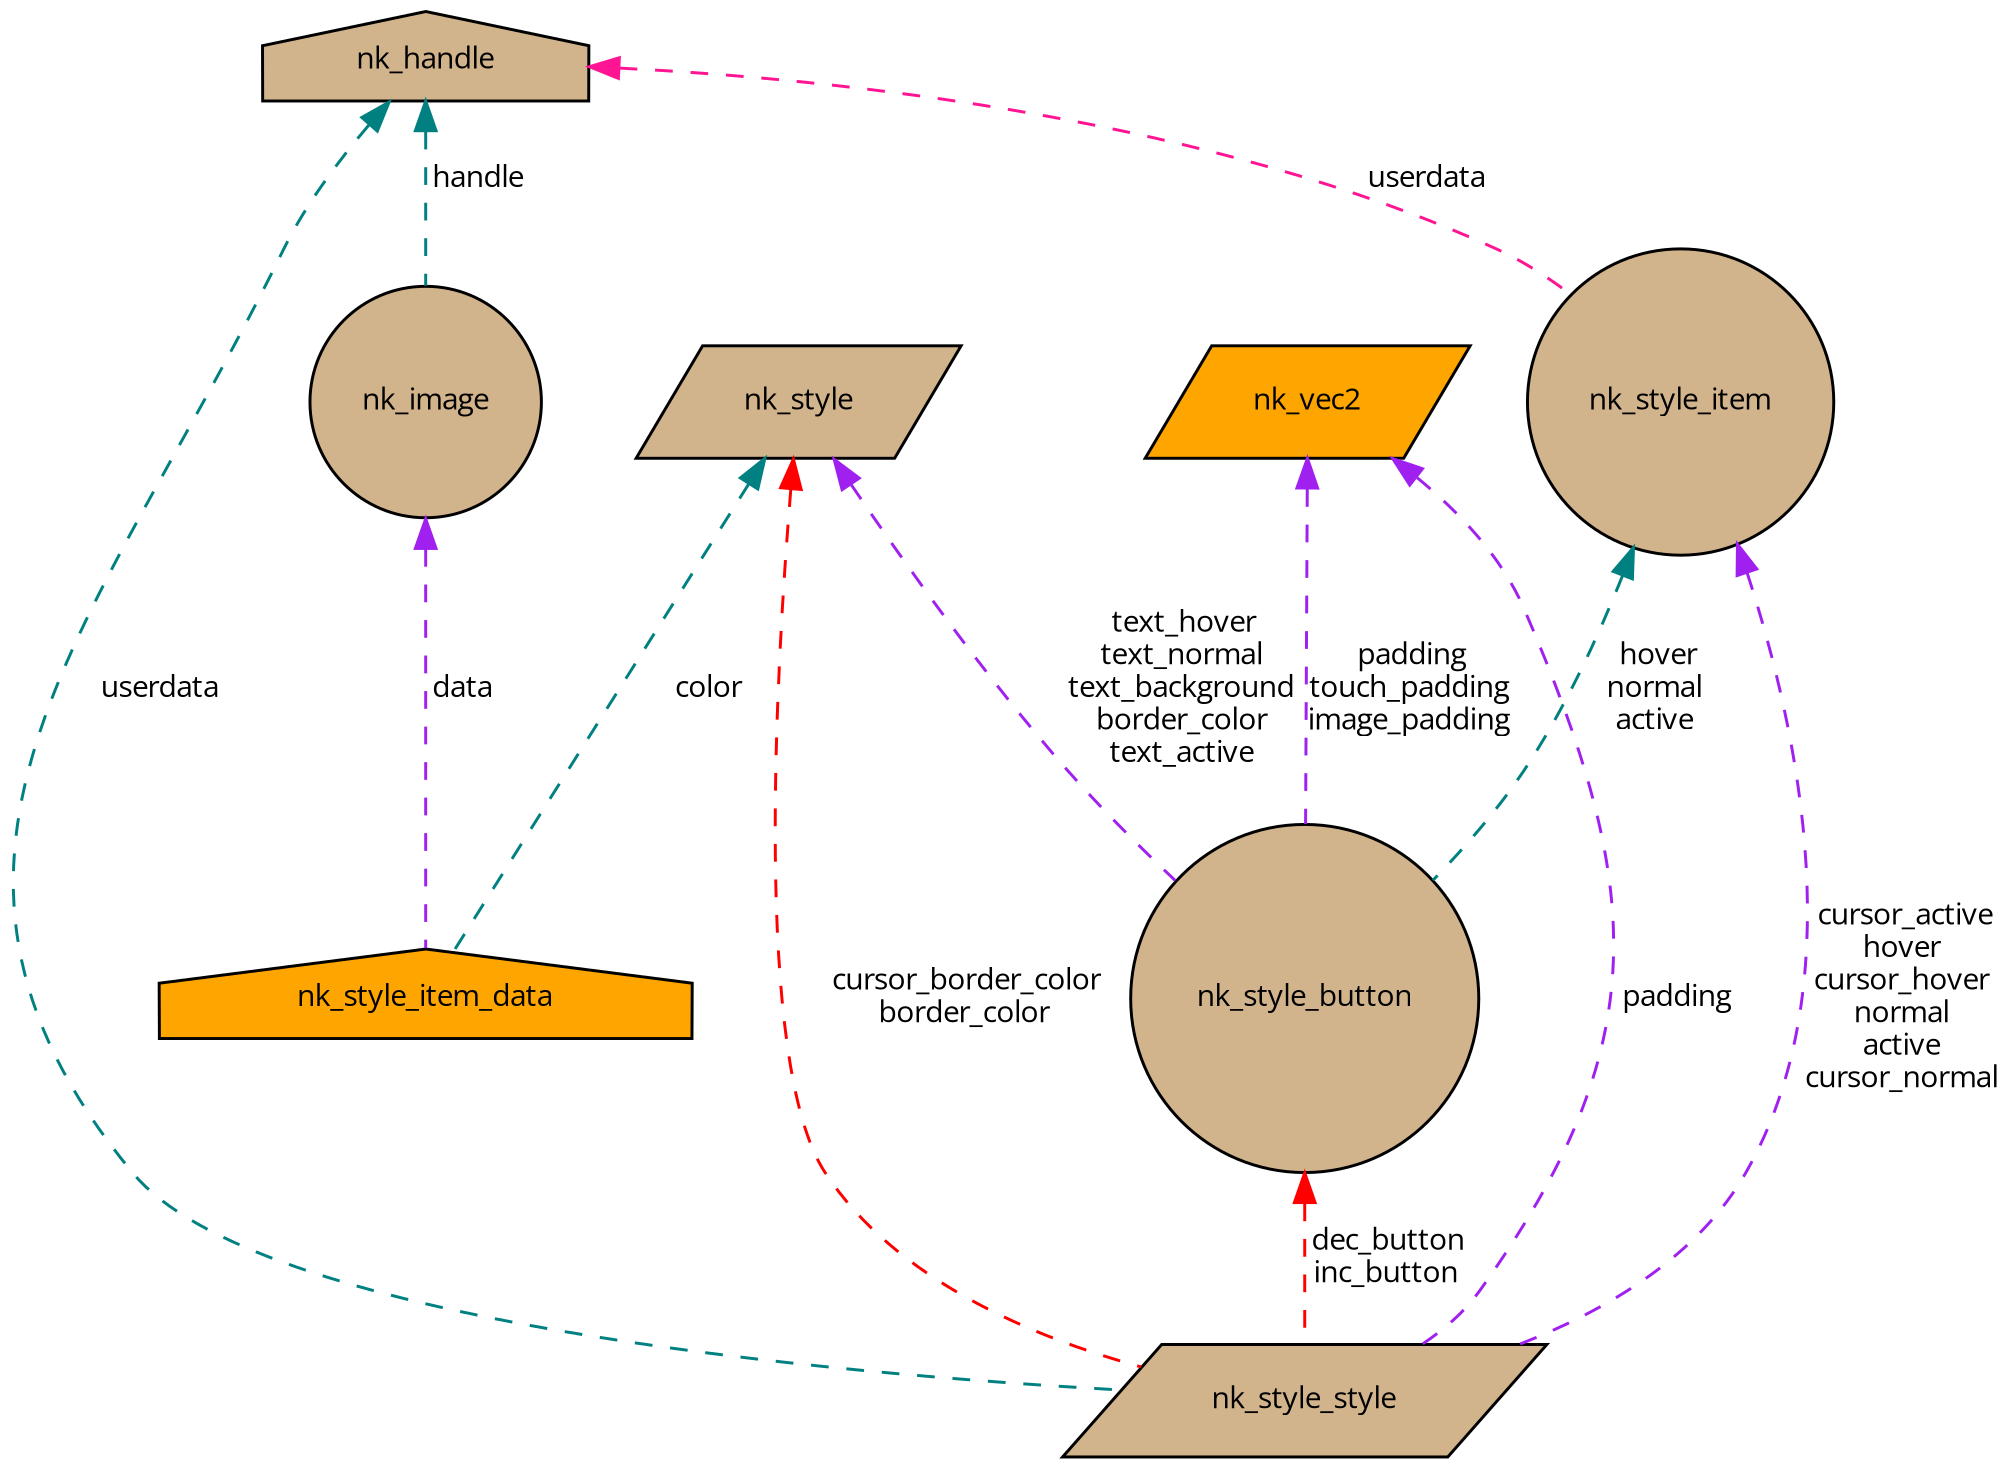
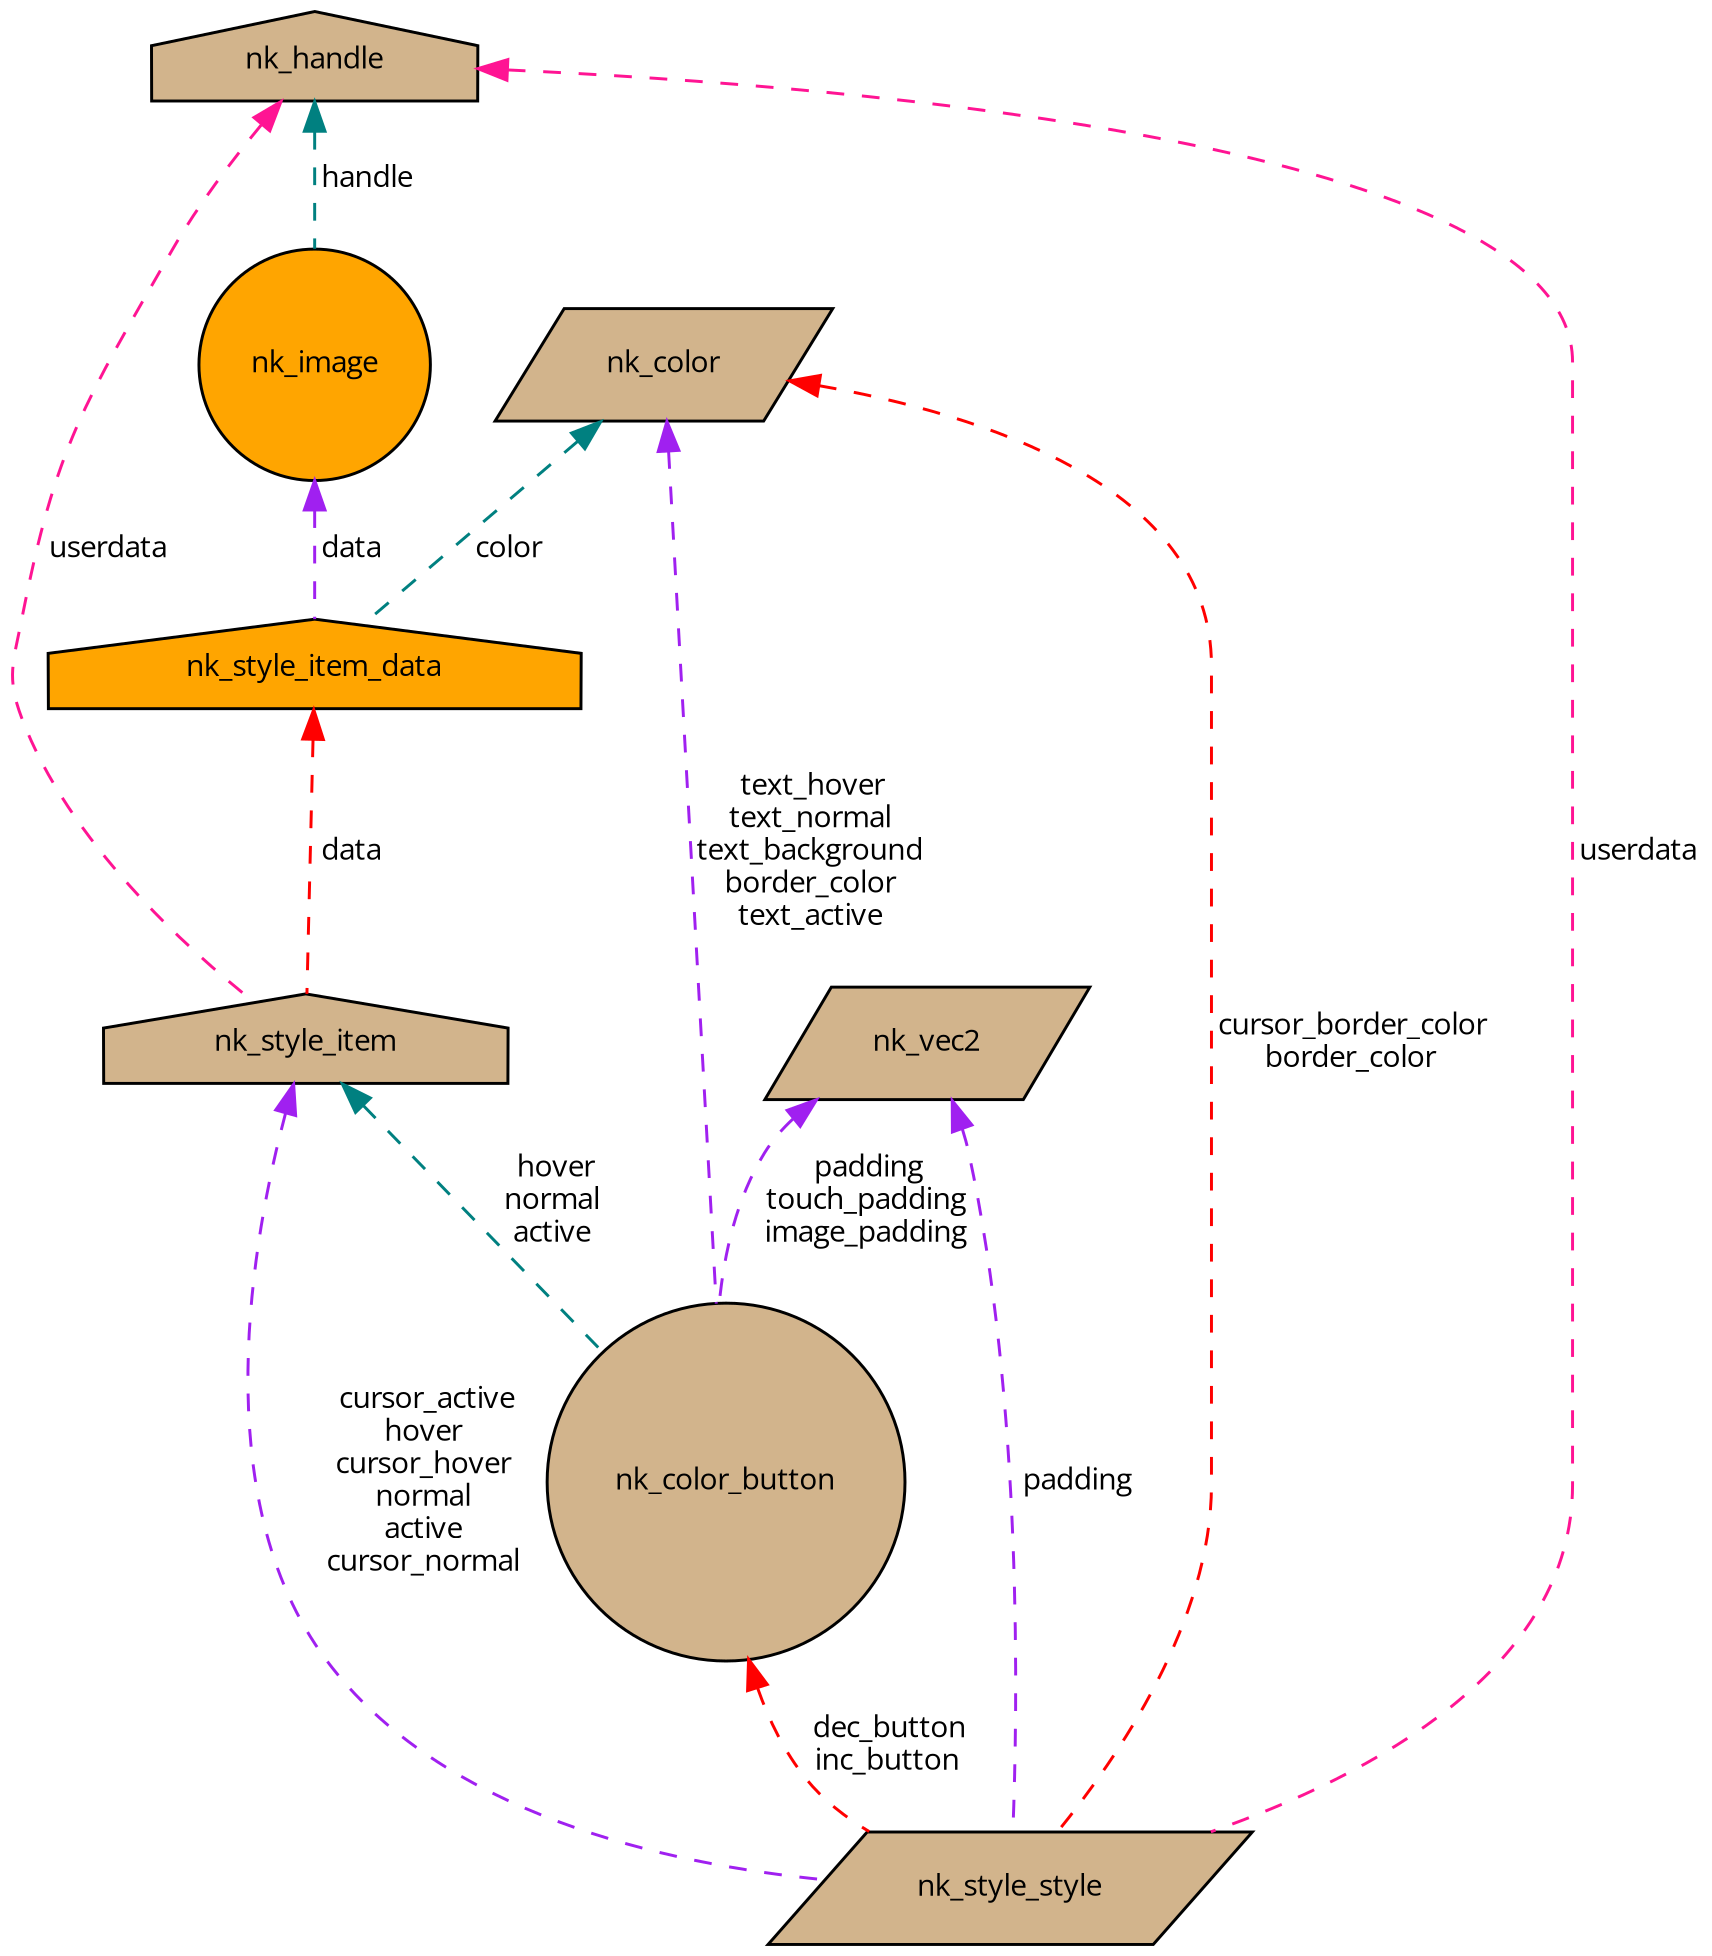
(426, 402) -> (315, 365)
(799, 402) -> (664, 365)
(1308, 402) -> (927, 1043)
(1681, 402) -> (306, 1043)
none -> (310, 867)
(1305, 998) -> (726, 1482)
(94, 1115) -> (1573, 615)
